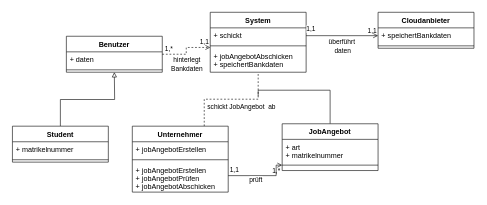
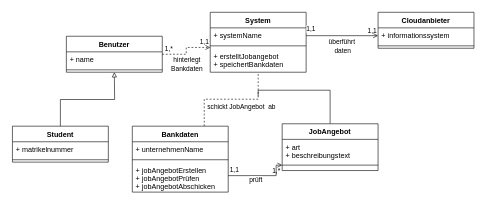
(230, 36) -> (237, 36)
(420, 36) -> (419, 36)
(256, 56) -> (251, 56)
(83, 60) -> (81, 60)
(180, 134) -> (180, 134)
(295, 148) -> (295, 148)
(175, 150) -> (169, 150)
